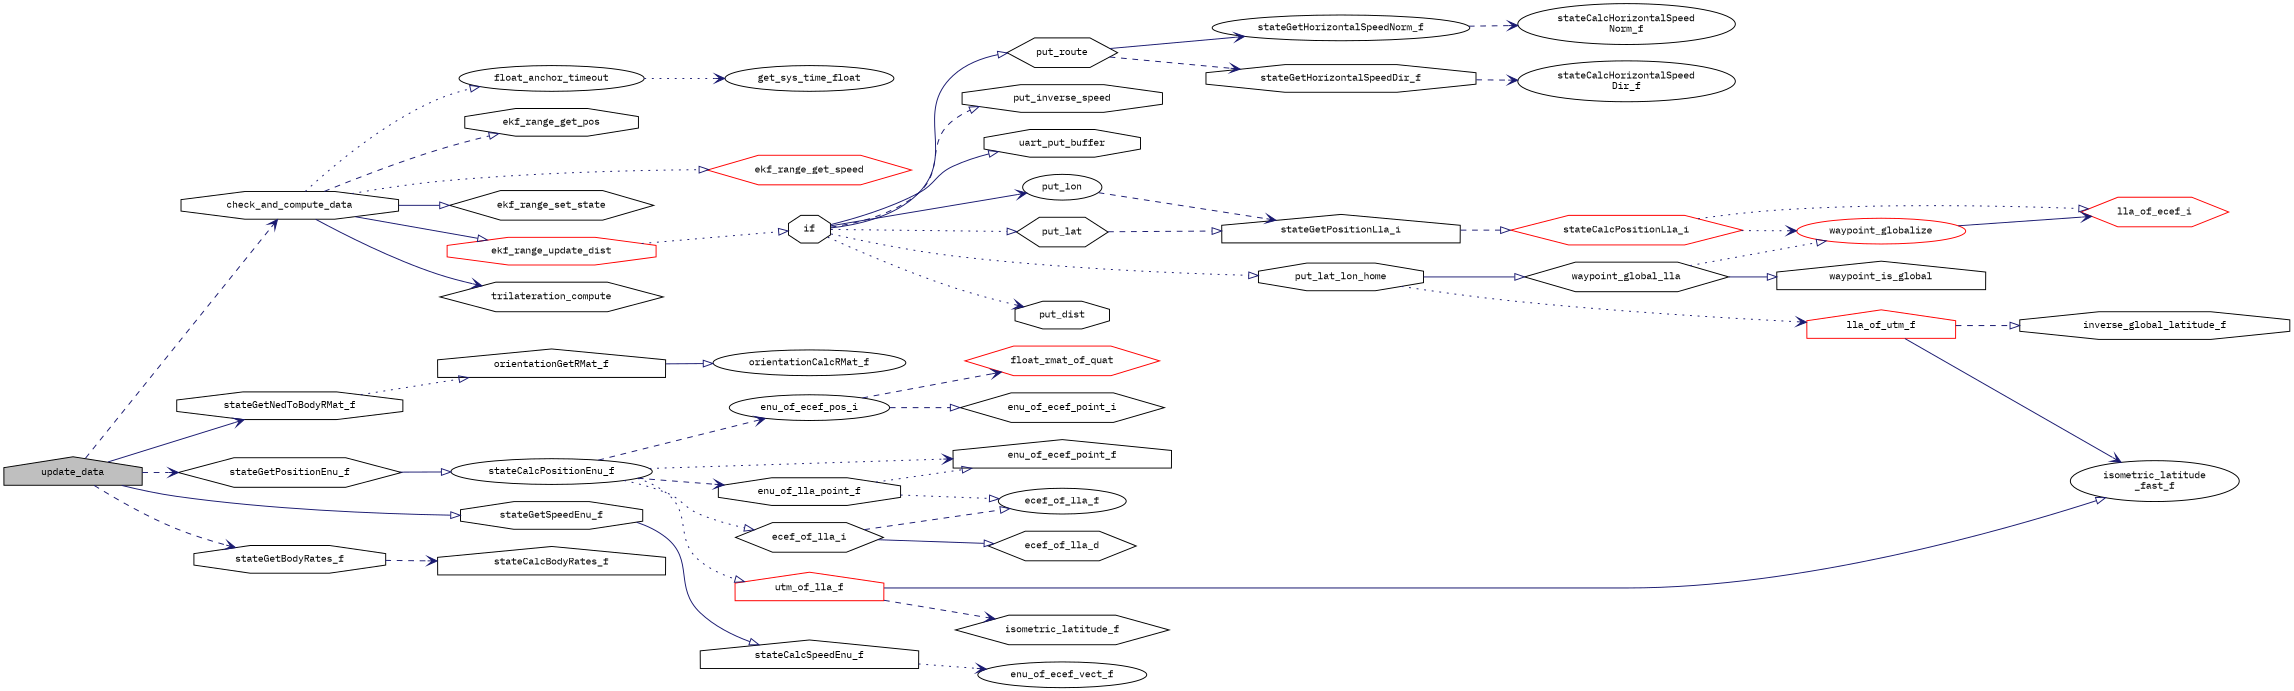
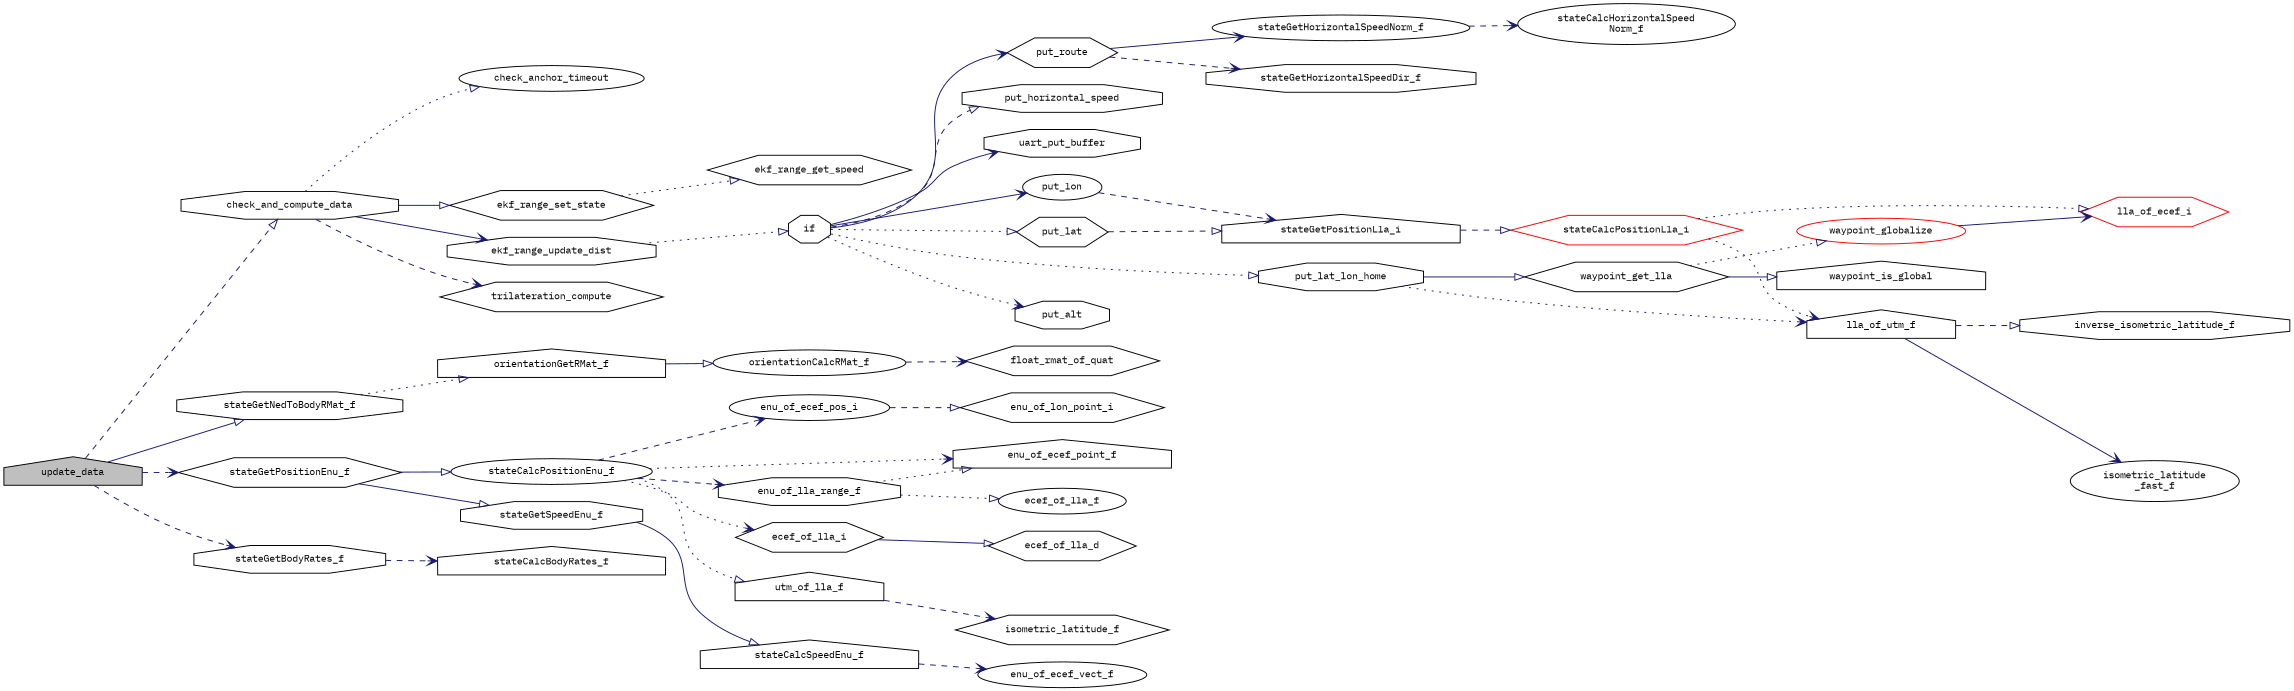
(552, 78) -> (552, 78)
(809, 78) -> none
(1627, 81) -> none
(1062, 98) -> (1062, 98)
(552, 122) -> none
(935, 130) -> (935, 130)
(809, 170) -> (809, 170)
(525, 175) -> (676, 188)
(938, 177) -> (938, 177)
(417, 228) -> (417, 228)
(1764, 231) -> (1757, 271)
(552, 251) -> (552, 251)
(392, 257) -> (392, 257)
(1627, 277) -> (1627, 277)
(1062, 315) -> (1062, 315)
(1881, 326) -> (1881, 326)
(2155, 326) -> (2155, 326)
(179, 343) -> (179, 343)
(1062, 361) -> (1062, 361)
(927, 386) -> (932, 362)
(1062, 408) -> (1062, 408)
(171, 442) -> (171, 442)
(809, 492) -> (809, 492)
(684, 504) -> (684, 504)
(285, 508) -> (419, 494)
(932, 520) -> none
(809, 588) -> (809, 588)
(1495, 588) -> none
(948, 666) -> (948, 666)
